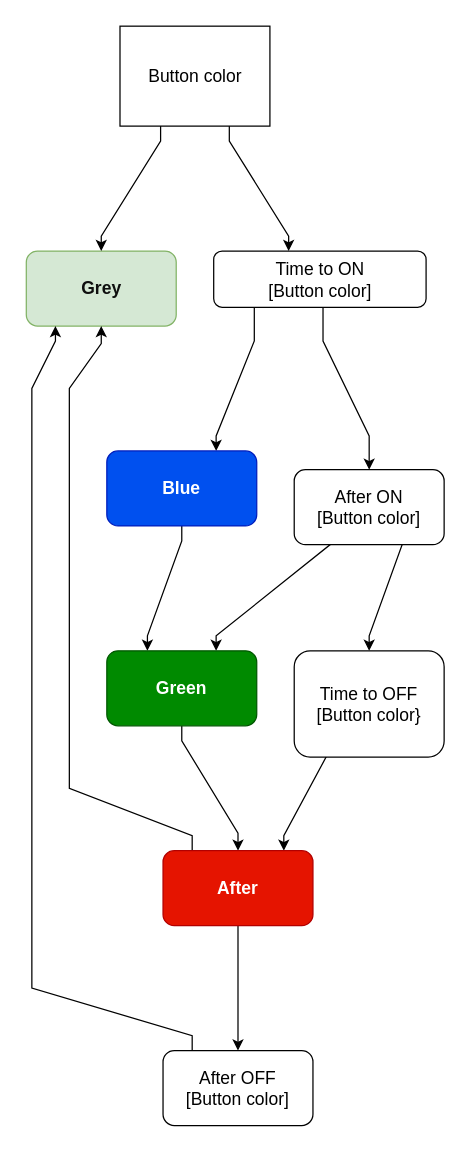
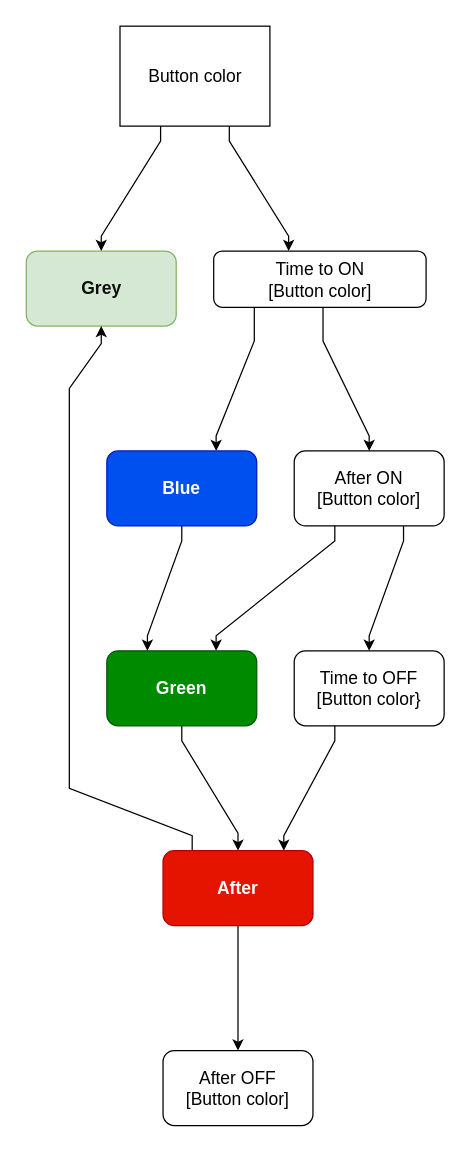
(369, 507) -> (369, 488)
(369, 704) -> (369, 688)
(32, 749) -> none
